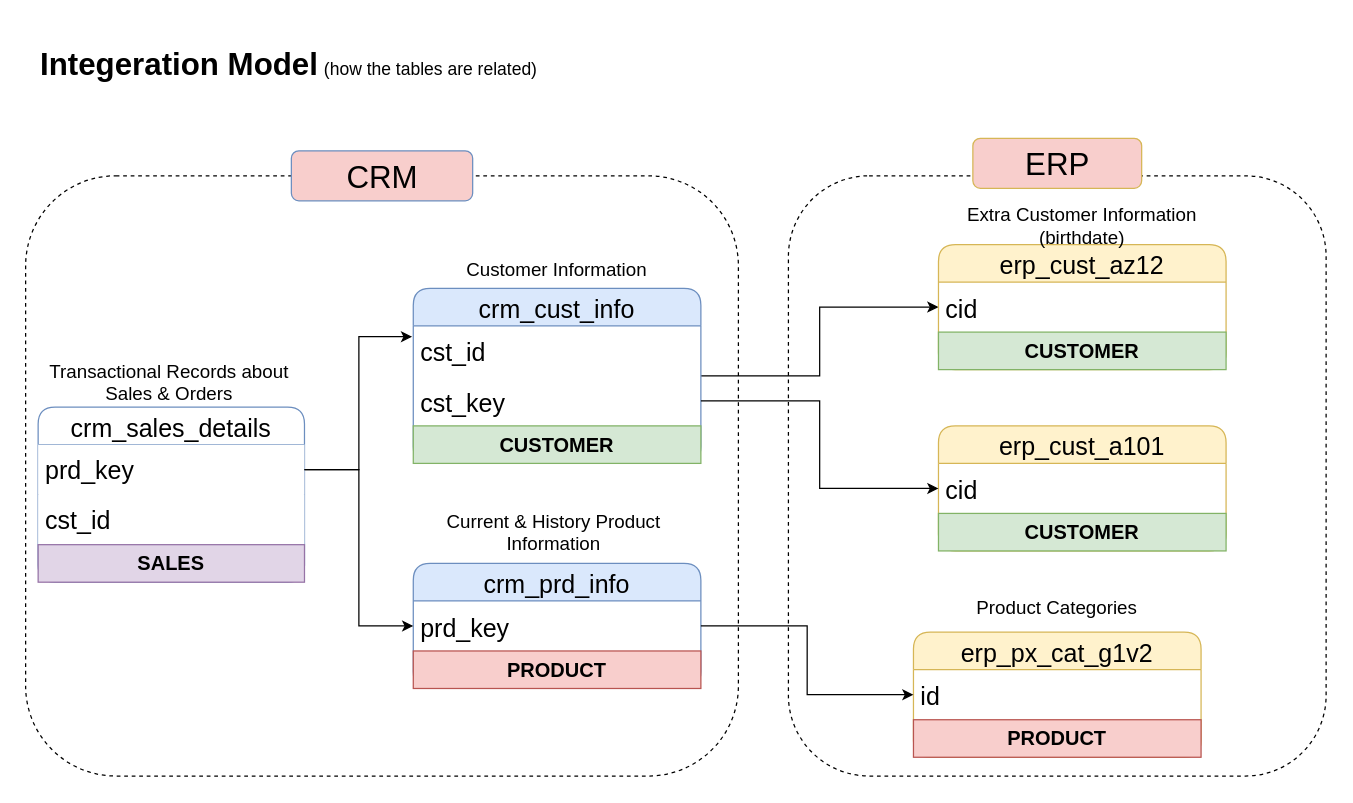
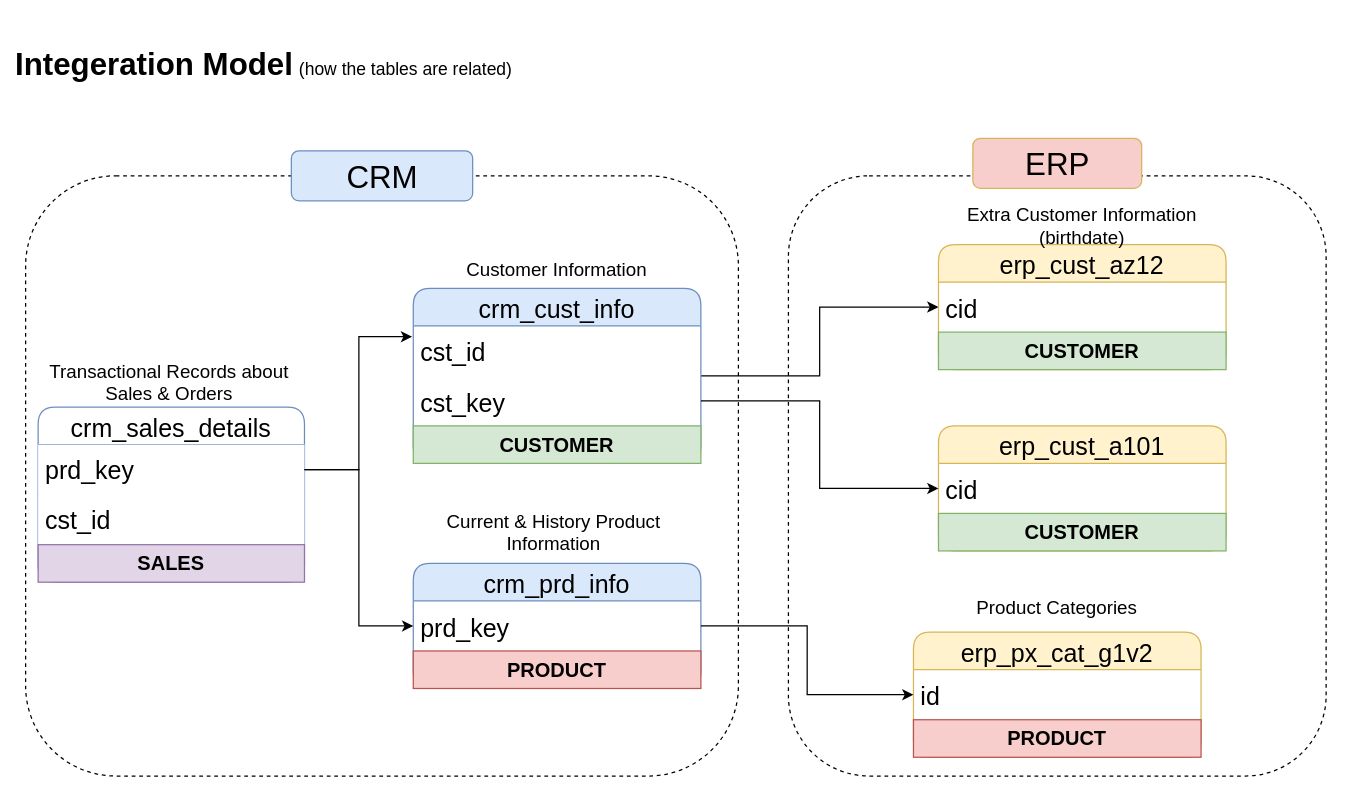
(294, 63) -> (269, 63)
(382, 176) -> (382, 176)
